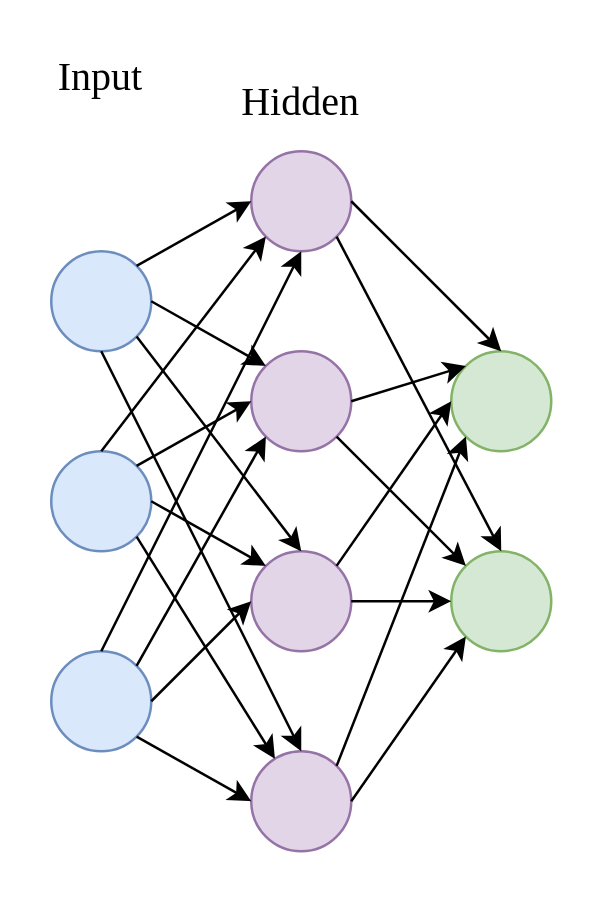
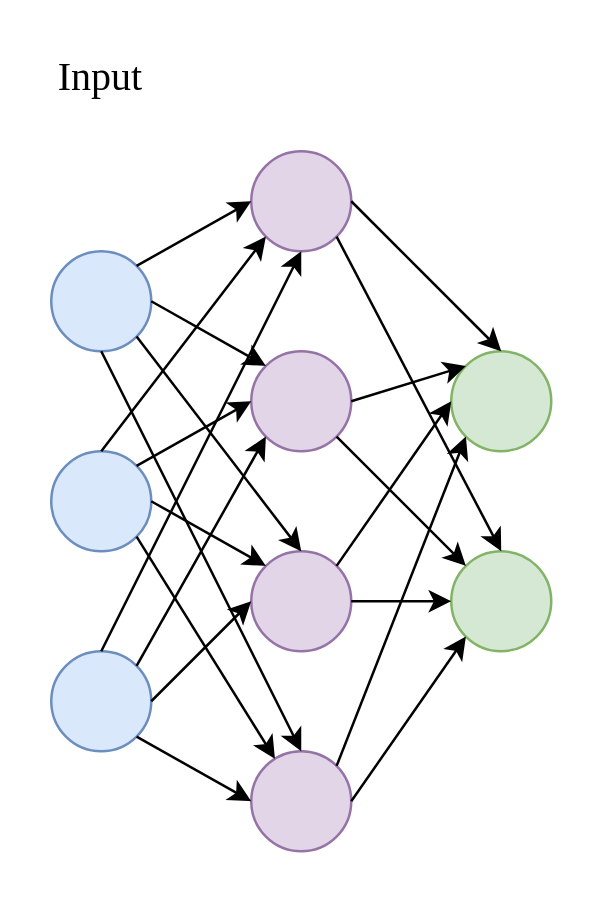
(301, 101) -> none
